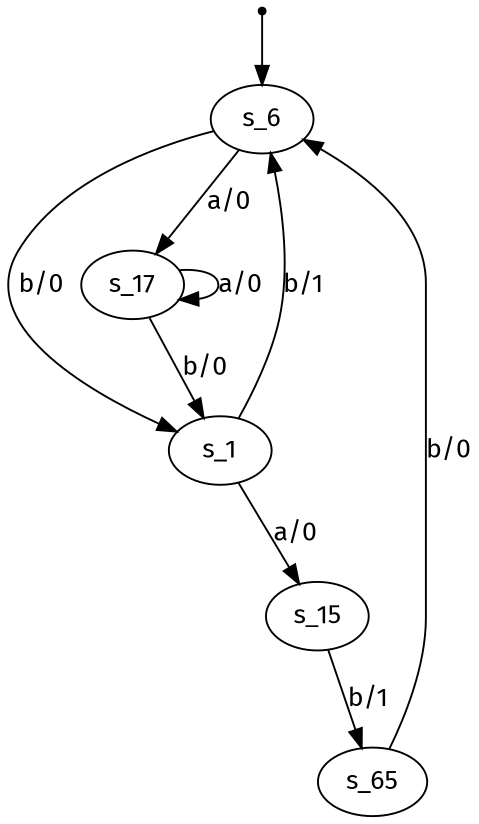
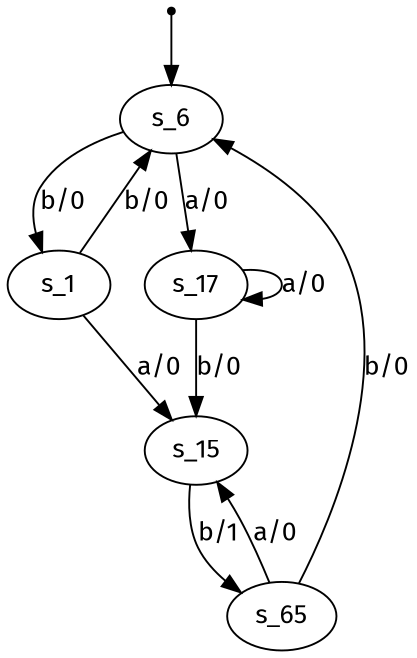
(304, 285) -> (147, 202)
(172, 359) -> (196, 358)
none -> (250, 540)
